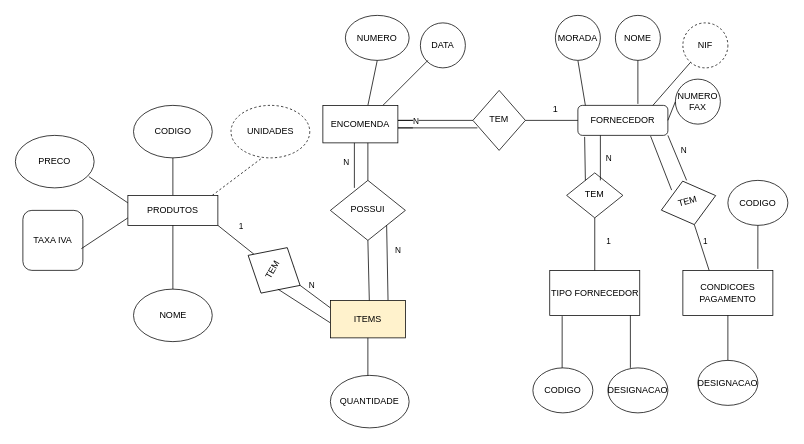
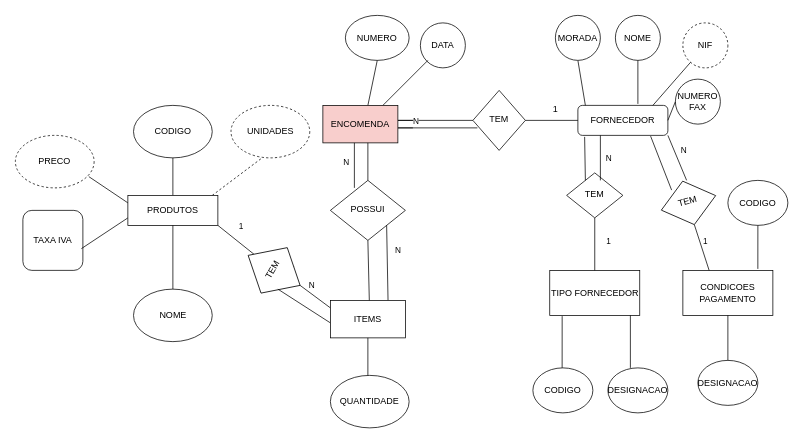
(360, 124) -> (360, 124)
(55, 162) -> (55, 162)
(368, 319) -> (368, 319)
